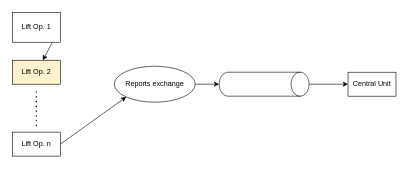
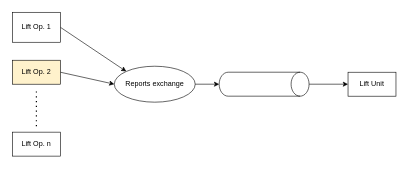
(48, 50) -> (92, 49)
none -> (85, 78)
(372, 84) -> (372, 84)
(91, 122) -> none
